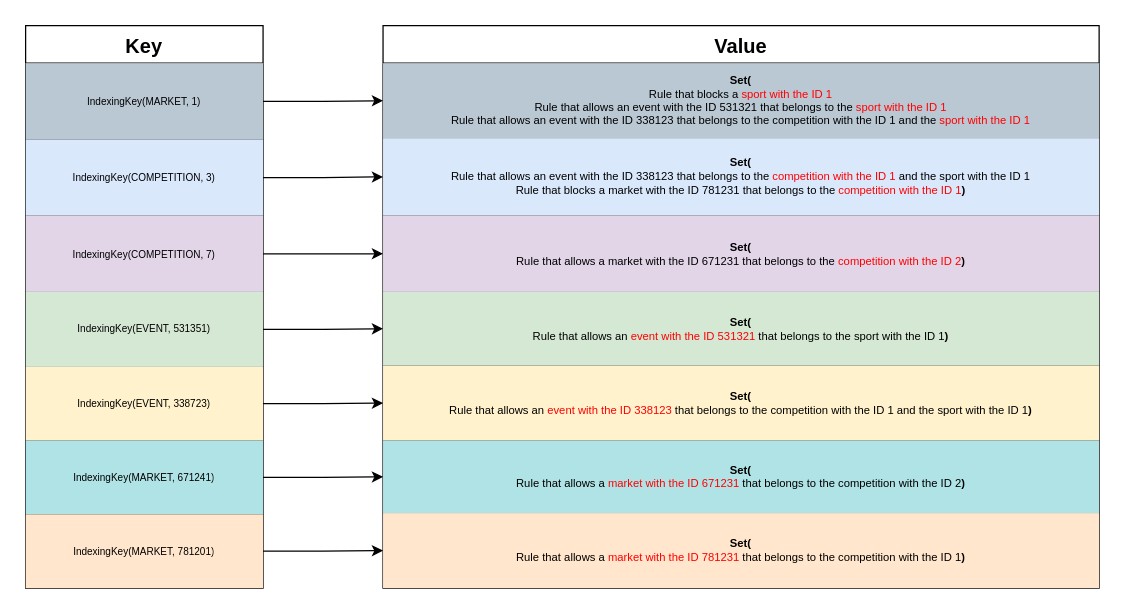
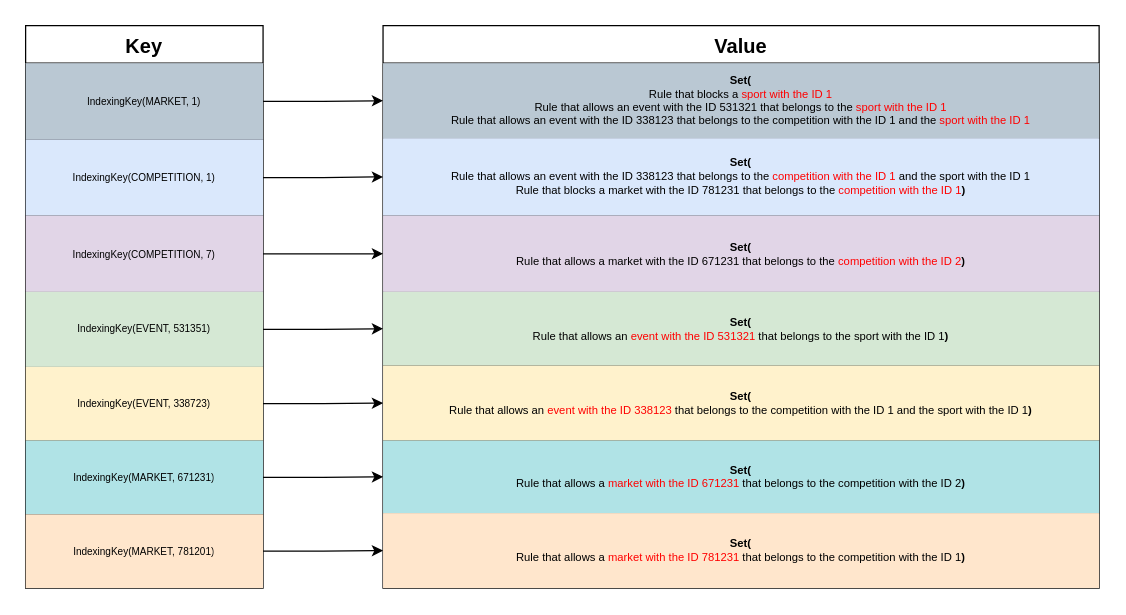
(144, 178) -> (144, 178)
(144, 478) -> (144, 478)
